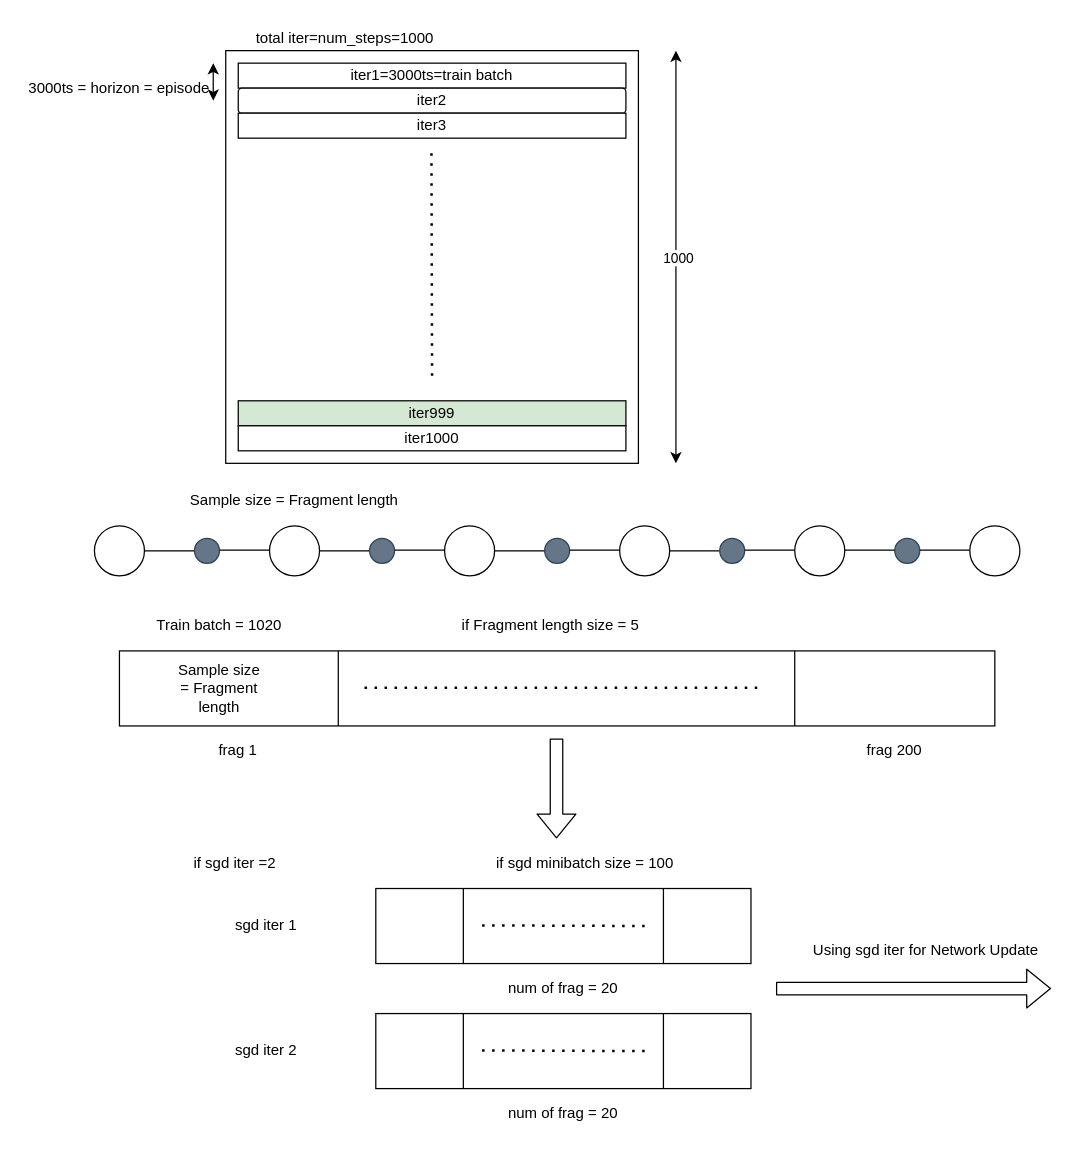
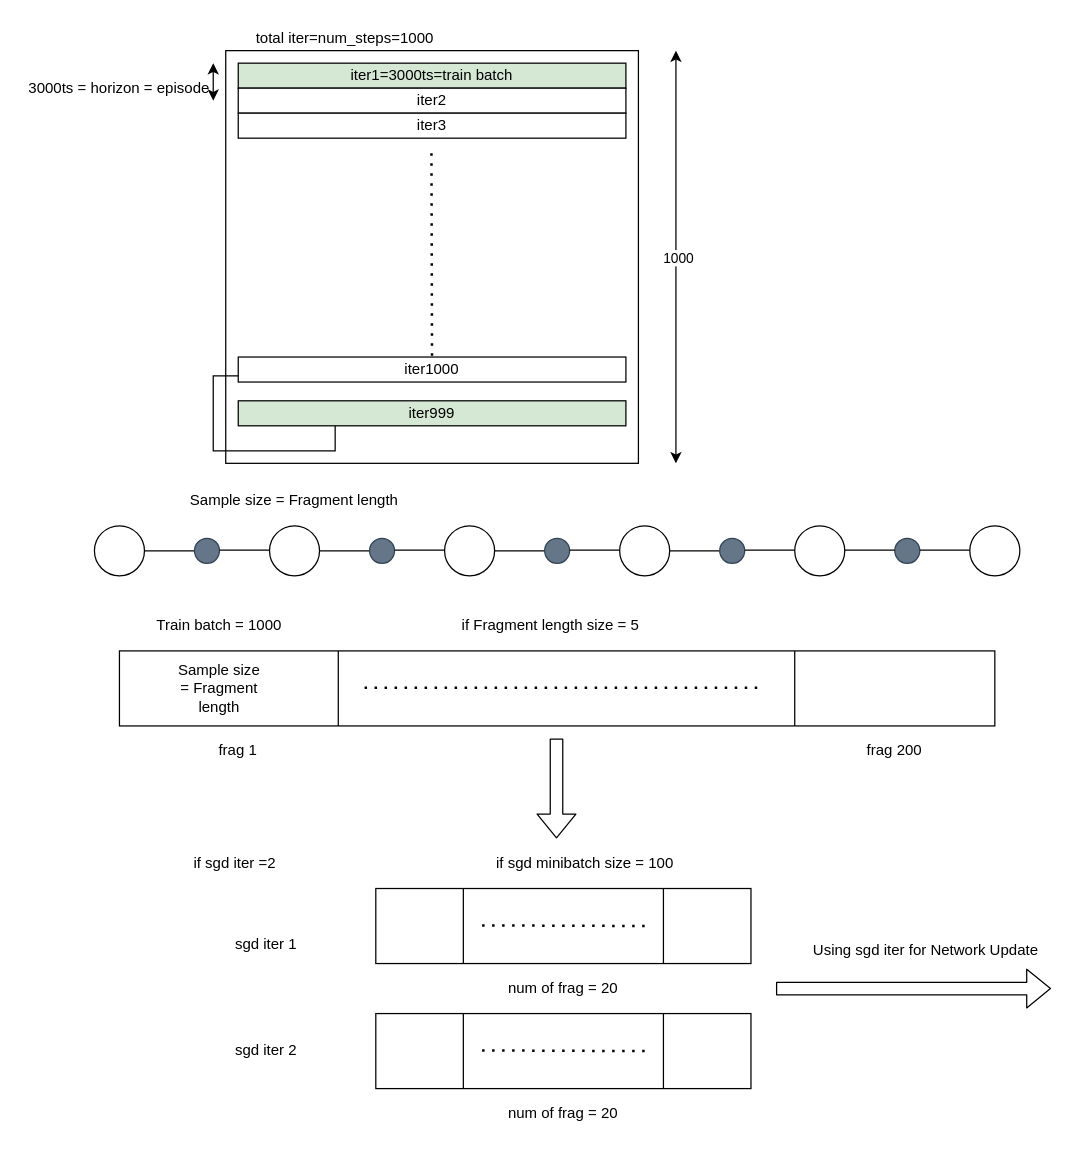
(432, 76) -> (432, 76)
(432, 101) -> (432, 101)
(432, 438) -> (432, 369)
(219, 626) -> (219, 626)
(266, 926) -> (266, 944)
